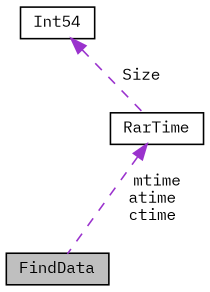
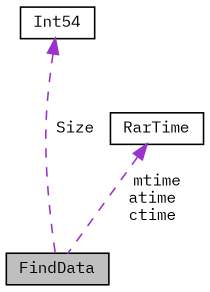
(113, 82) -> (46, 154)
